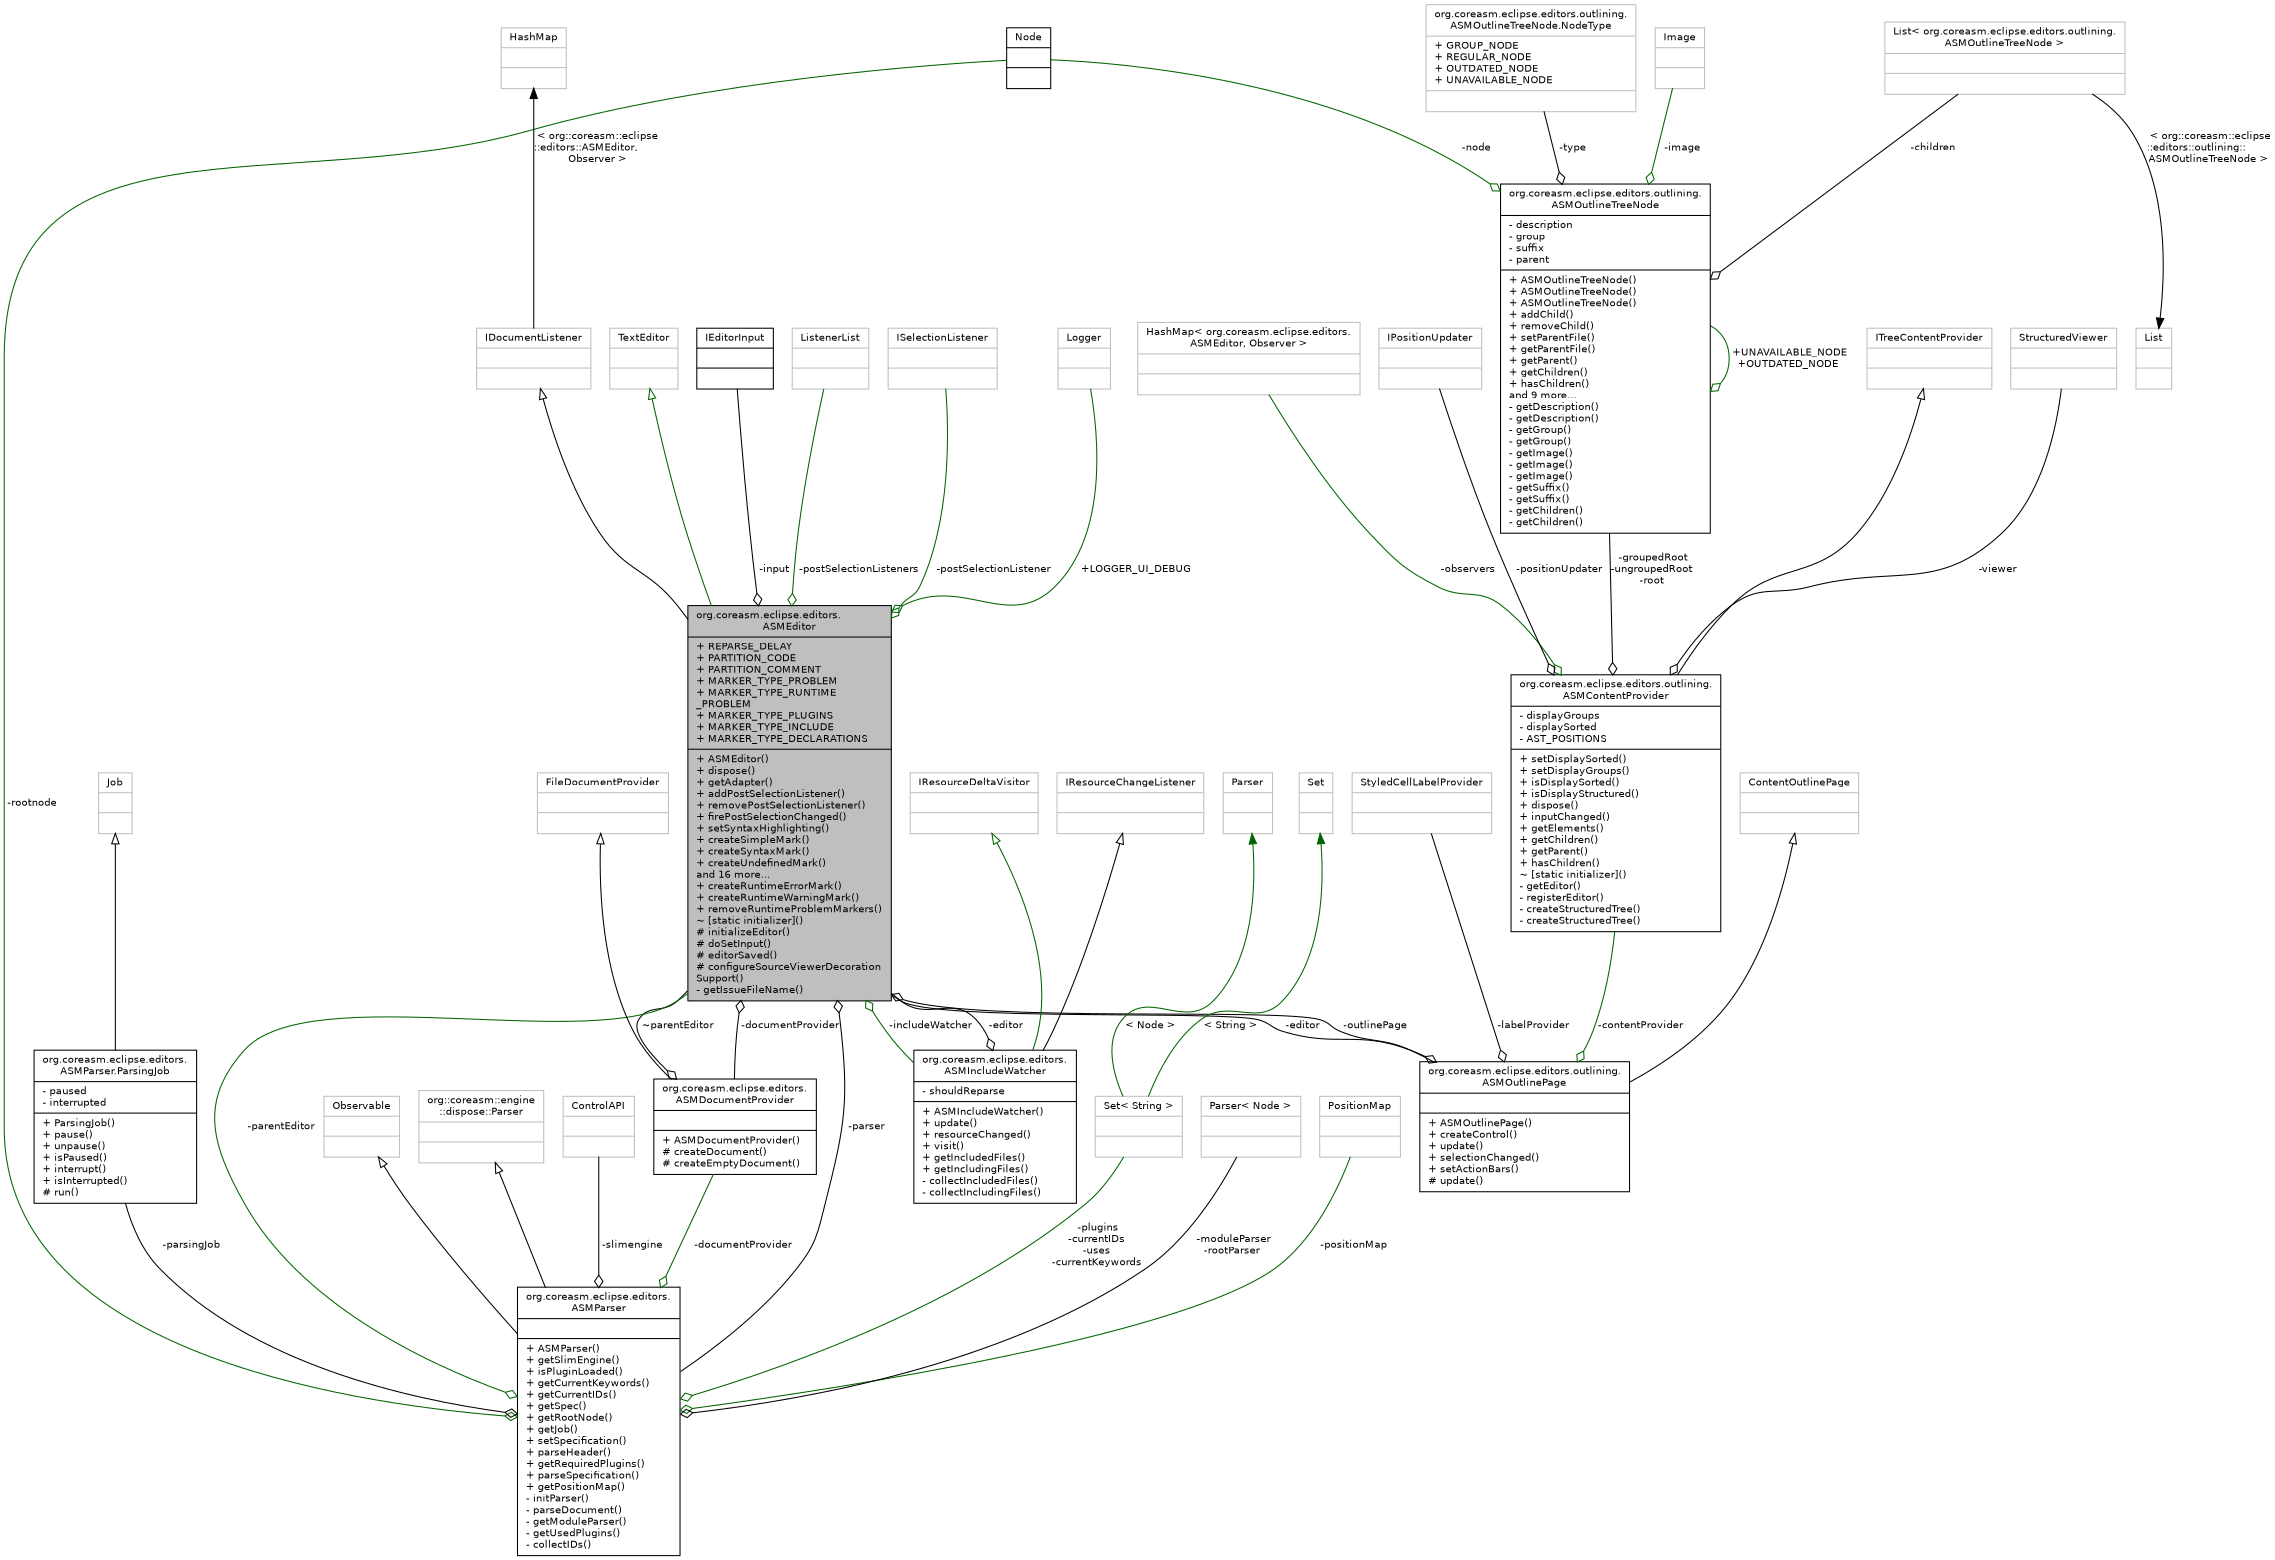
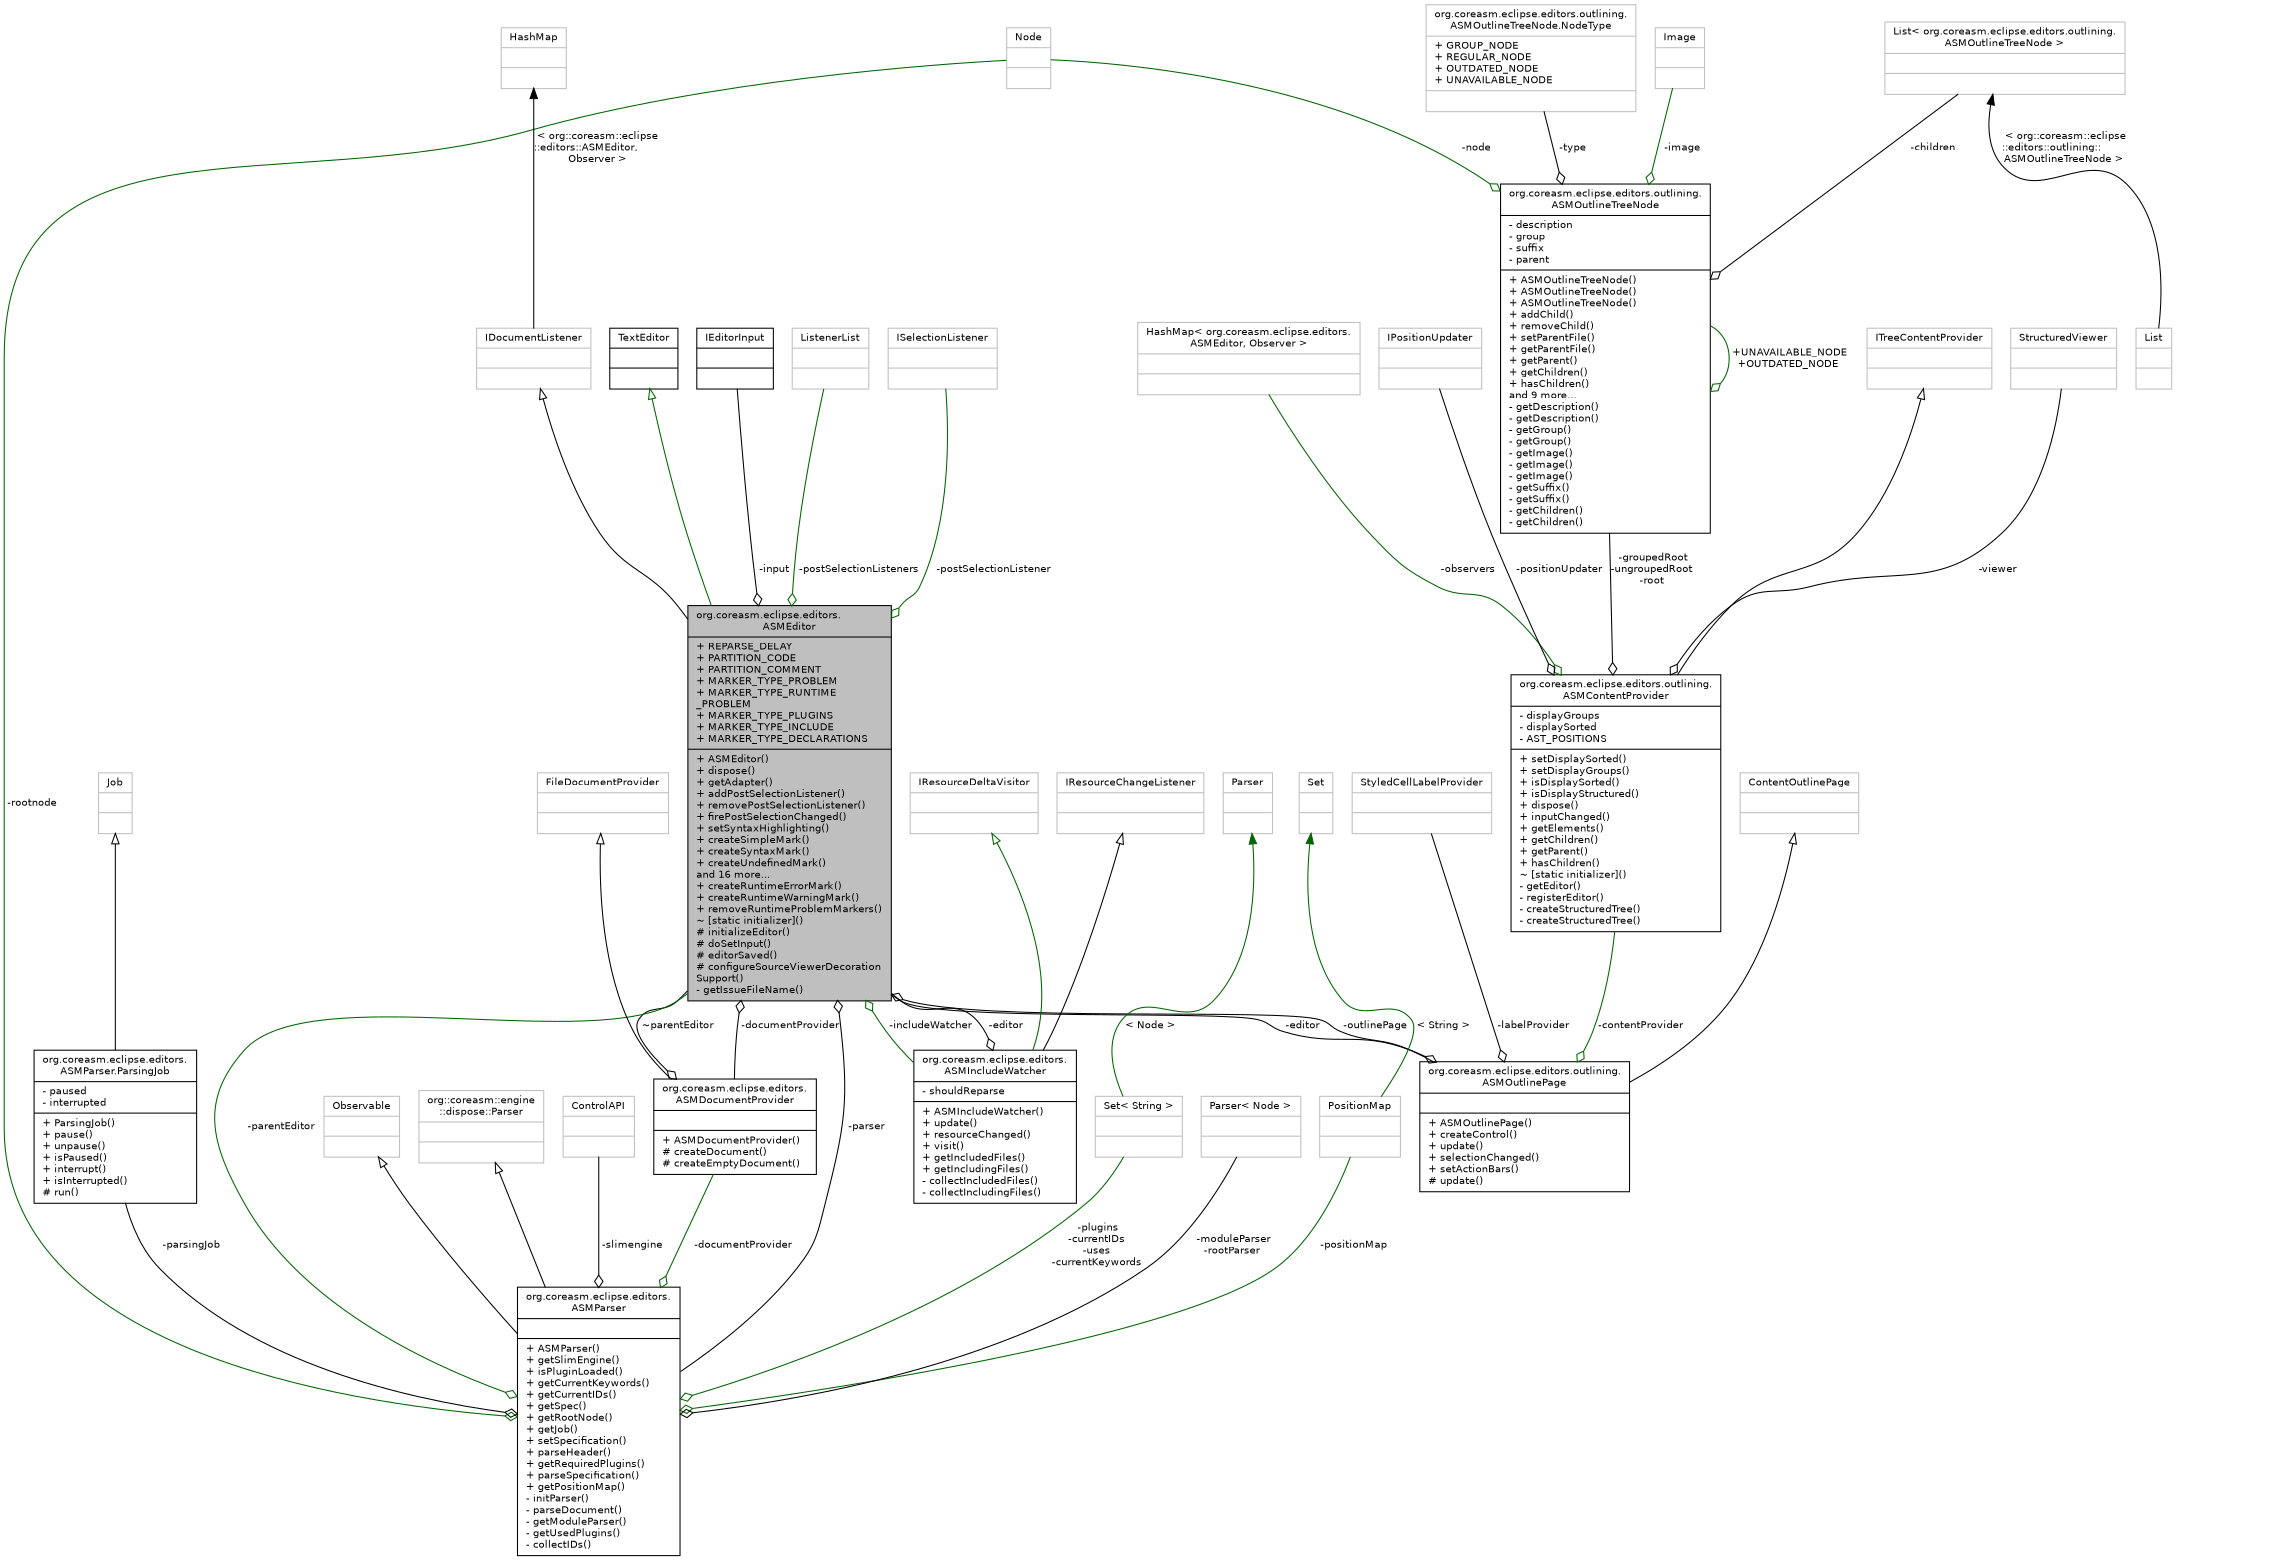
(1029, 58) -> (1029, 58)
(2156, 195) -> (2108, 173)
(644, 359) -> (644, 359)
(1084, 359) -> none
(1277, 1006) -> (1342, 999)
